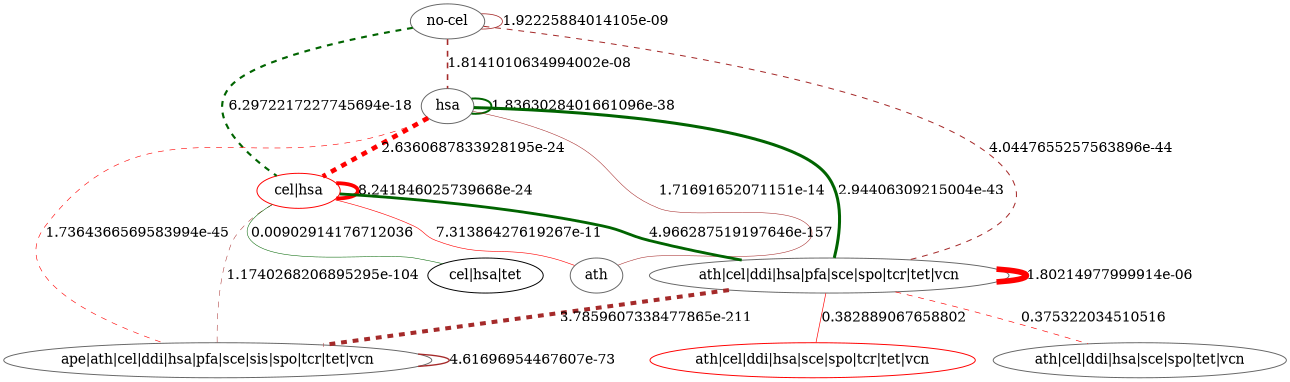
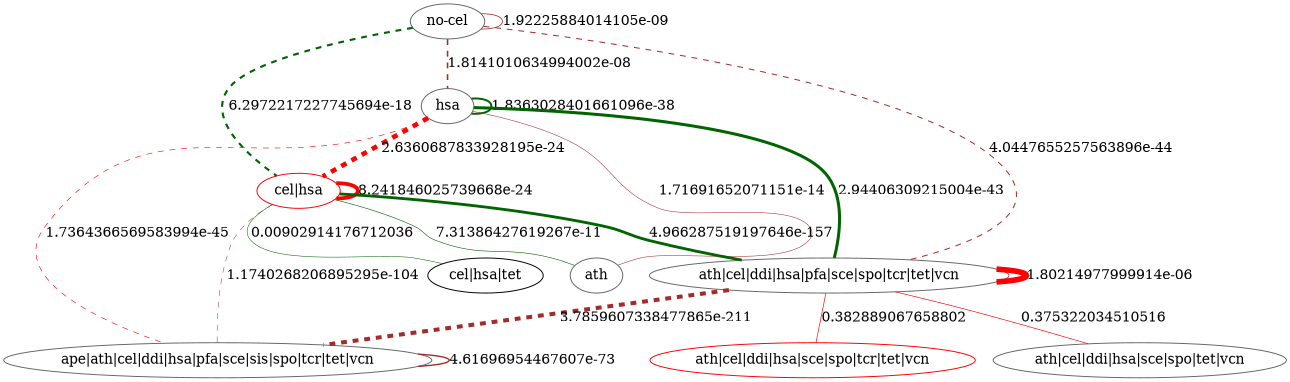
(451, 245) -> (451, 245)
(992, 316) -> (992, 316)
